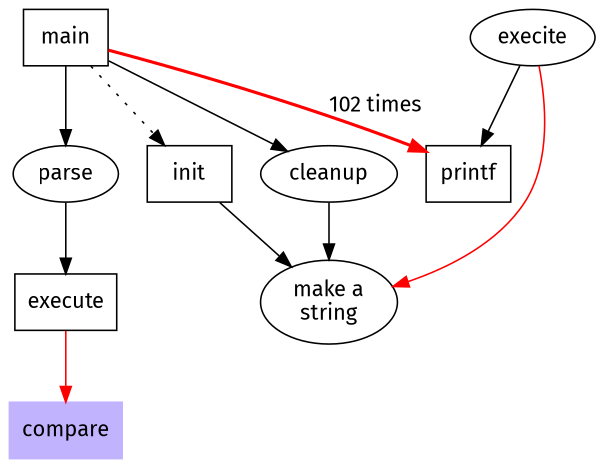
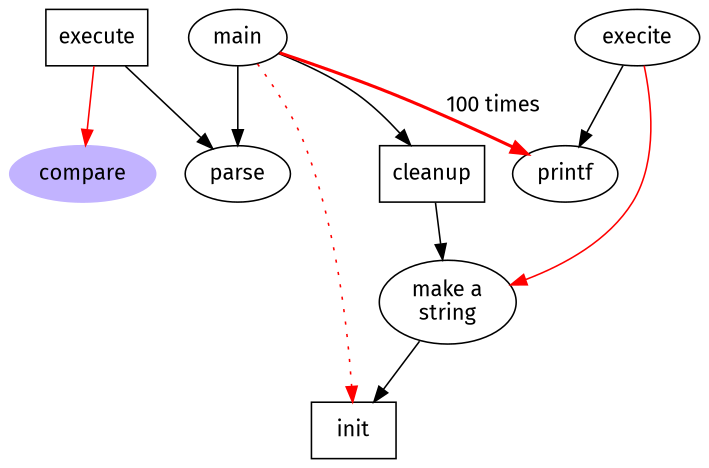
(66, 38) -> (238, 38)
(122, 100) -> (327, 218)
(376, 106) -> (494, 106)
(329, 174) -> (432, 174)
(468, 174) -> (565, 174)
(250, 229) -> (402, 365)
(66, 230) -> (163, 102)
(66, 430) -> (83, 174)
